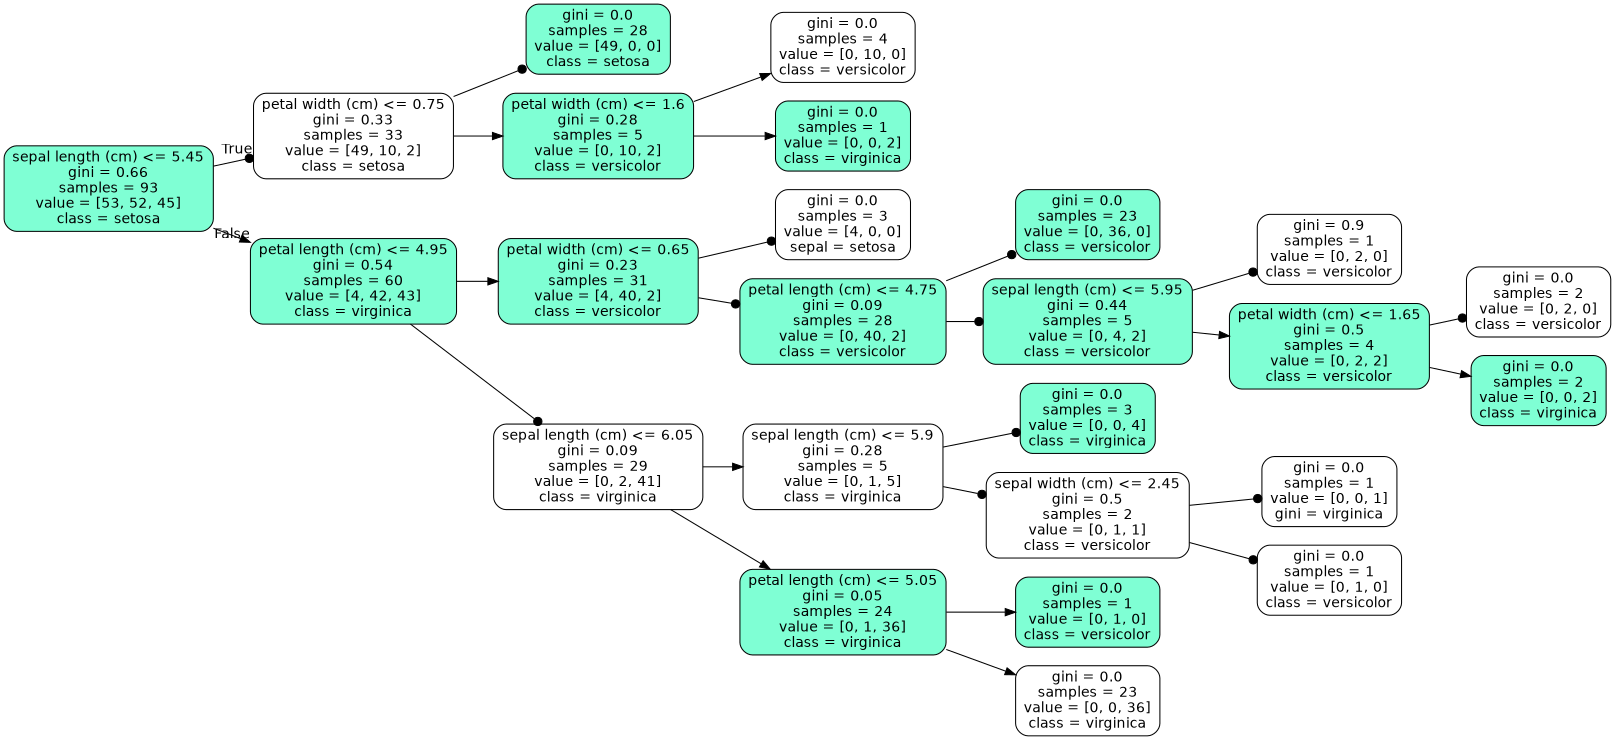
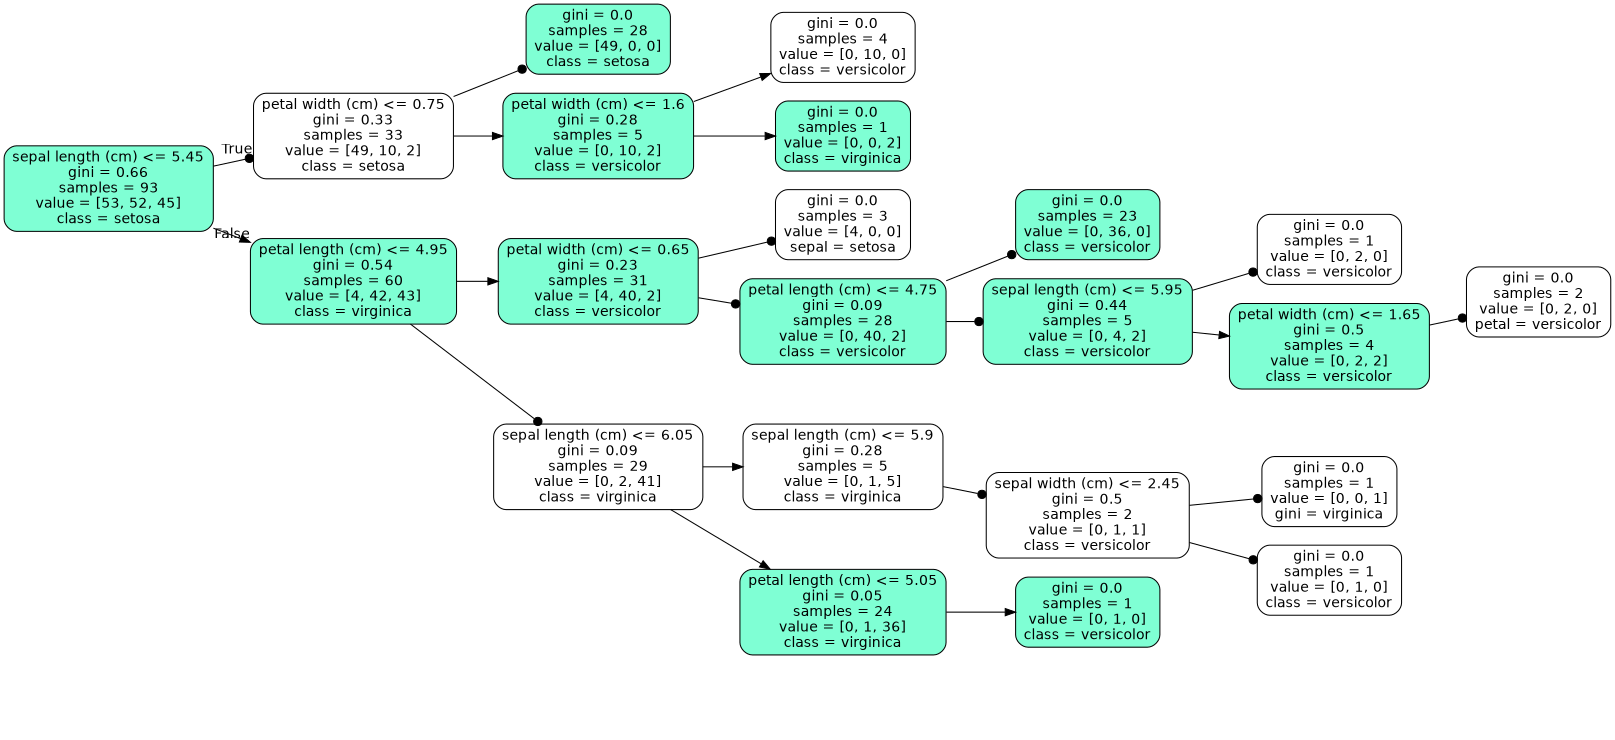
(1329, 249) -> (1329, 249)
(1539, 302) -> (1539, 302)
(1539, 391) -> none
(1088, 418) -> none
(1088, 701) -> none
